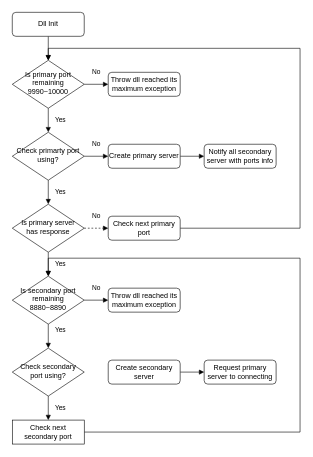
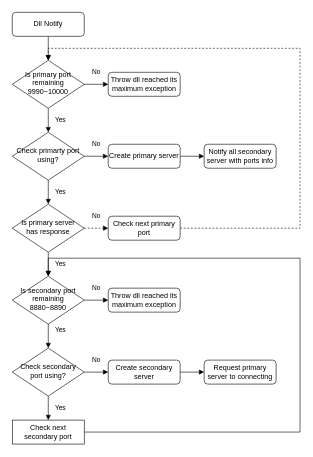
(48, 24) -> (48, 24)
(300, 73) -> (300, 73)
none -> (102, 372)
